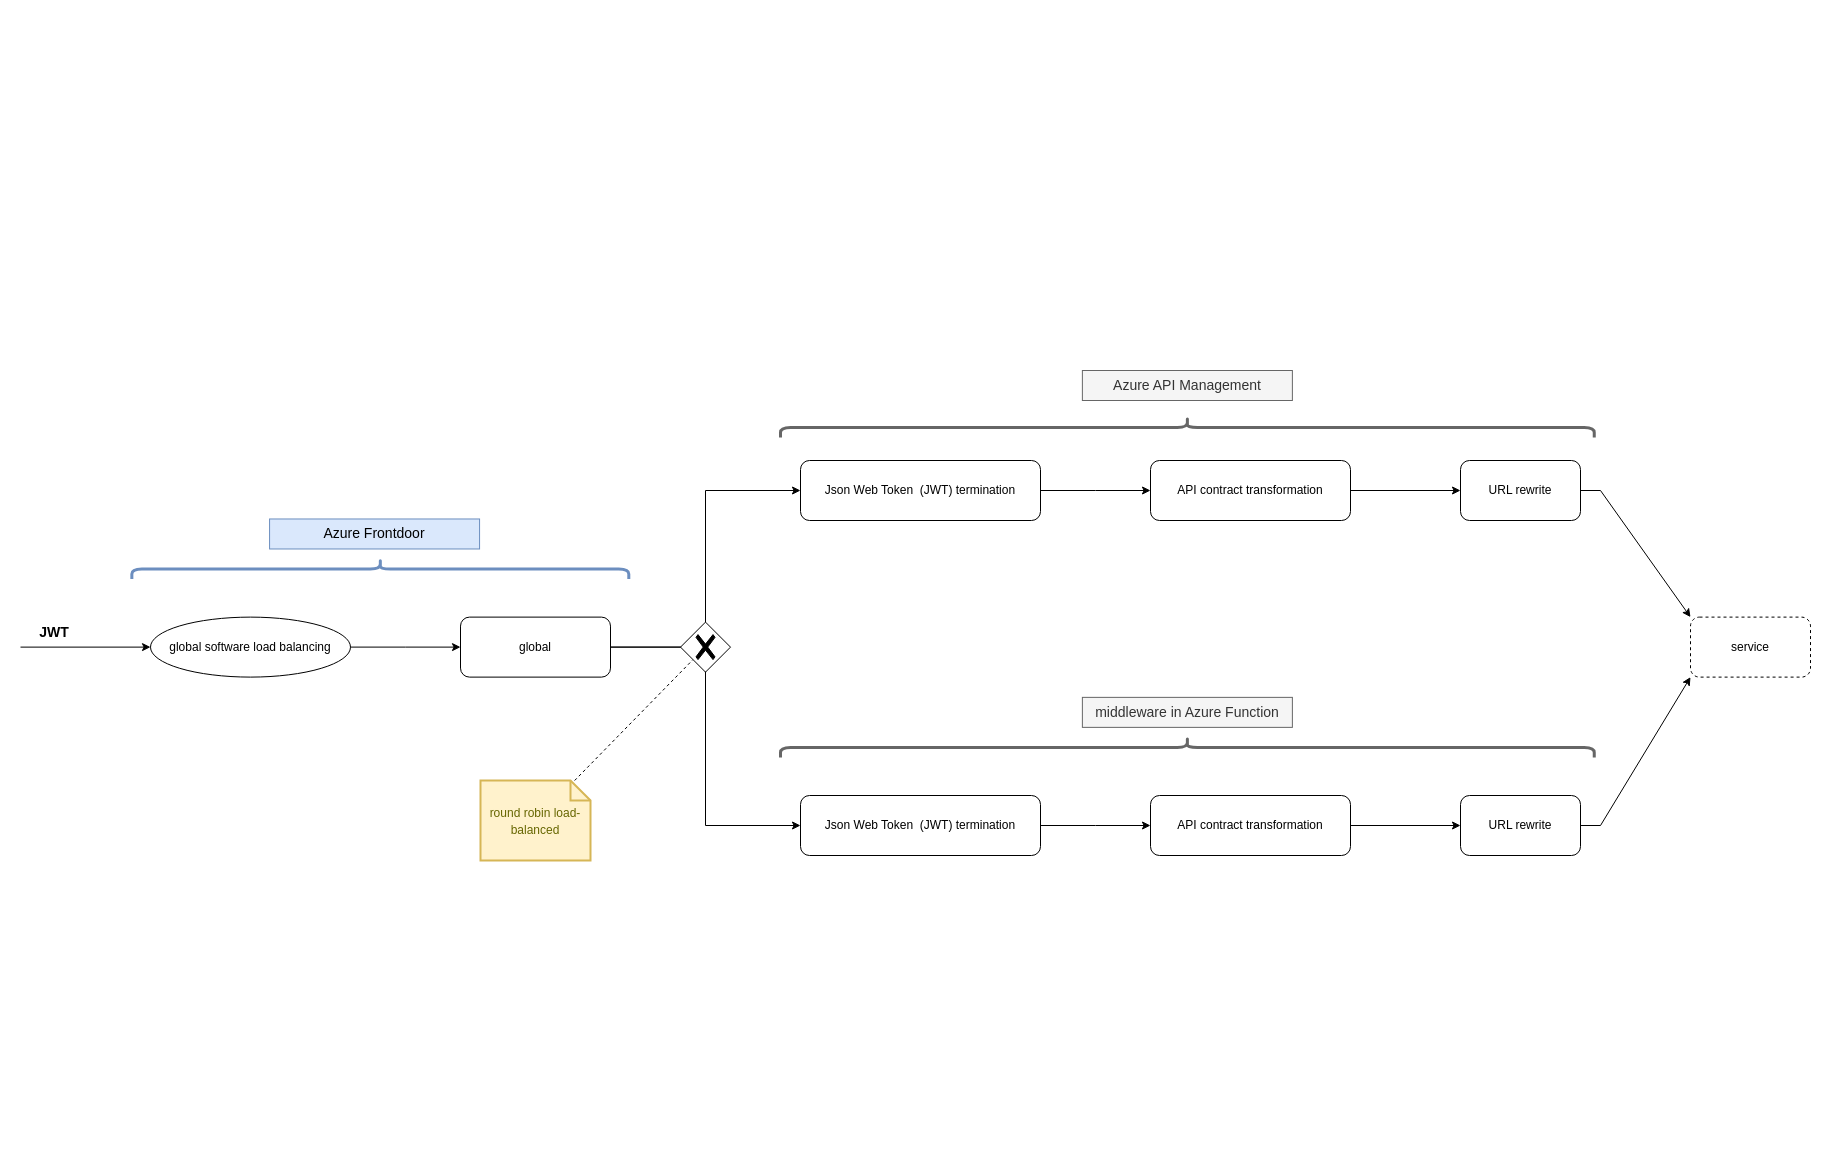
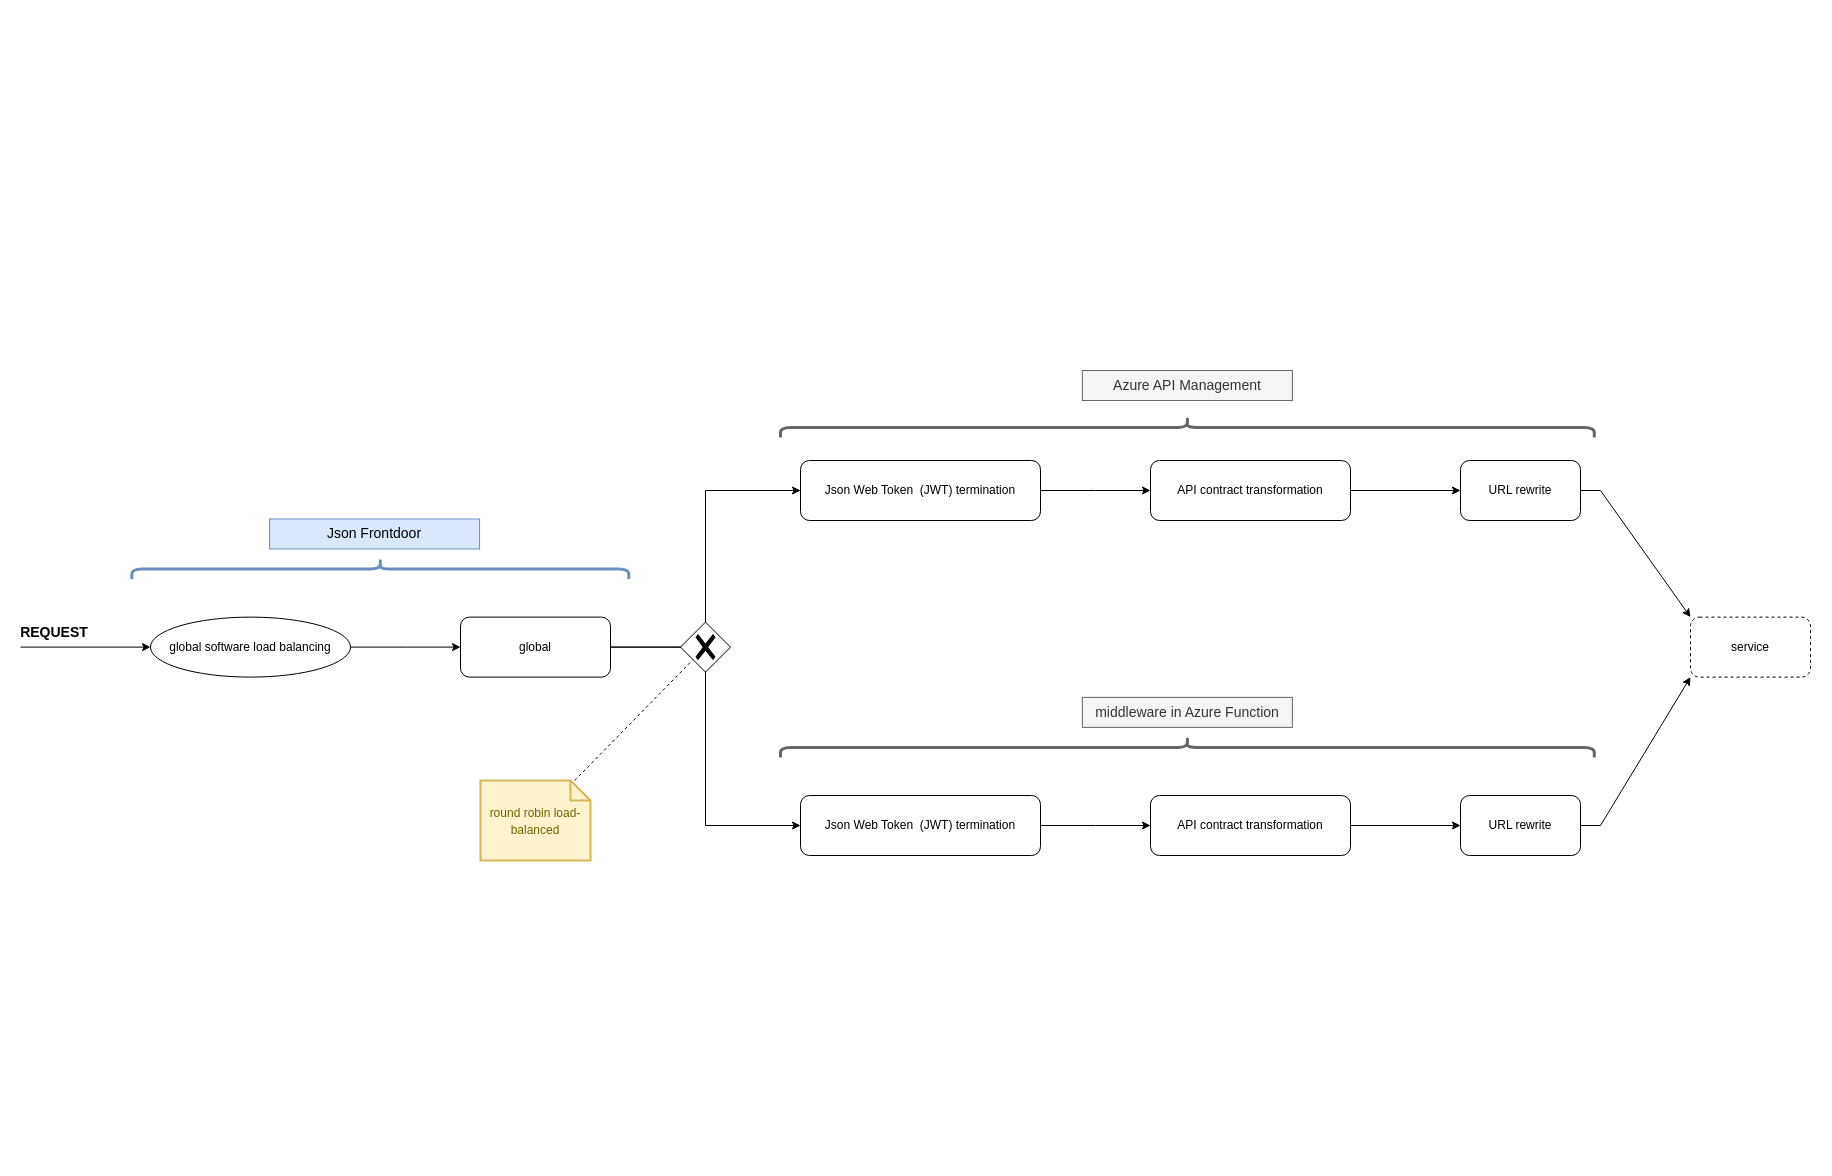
(375, 534) -> (375, 534)
(55, 633) -> (55, 633)
